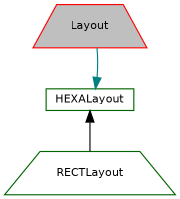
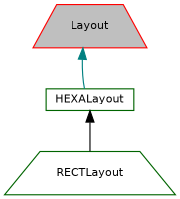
(98, 63) -> (83, 74)
